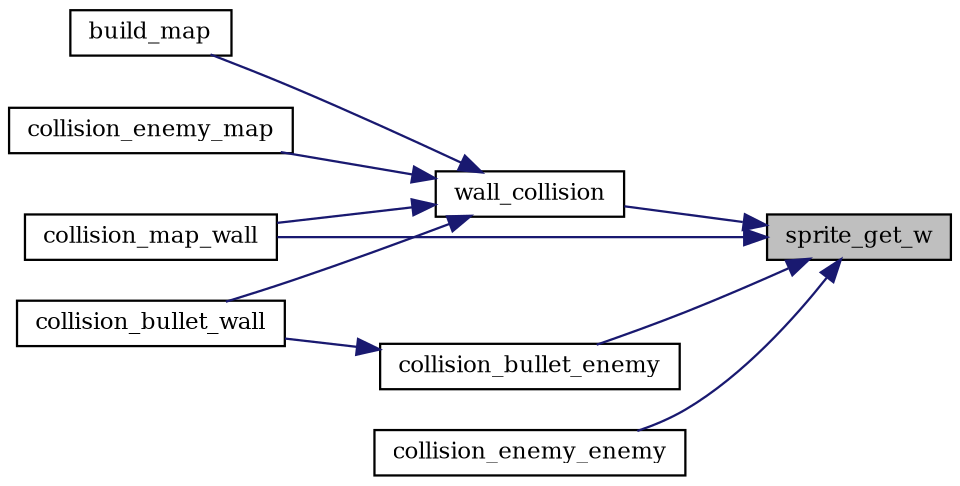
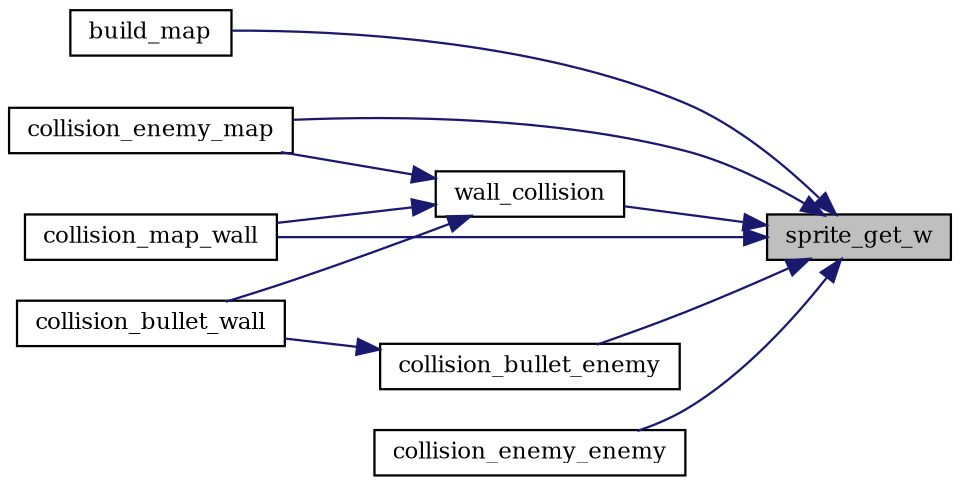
(337, 106) -> (543, 60)
none -> (556, 128)
